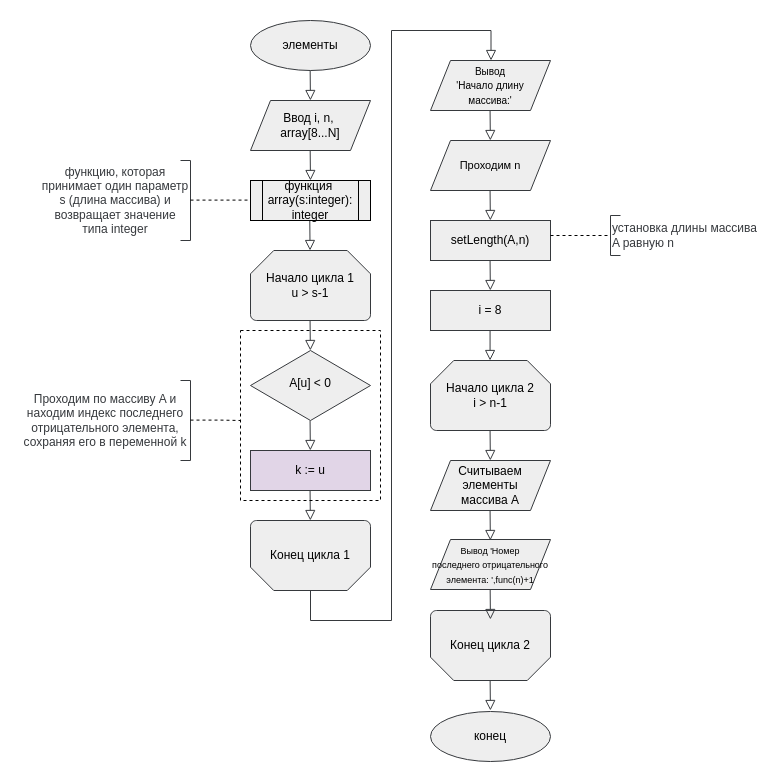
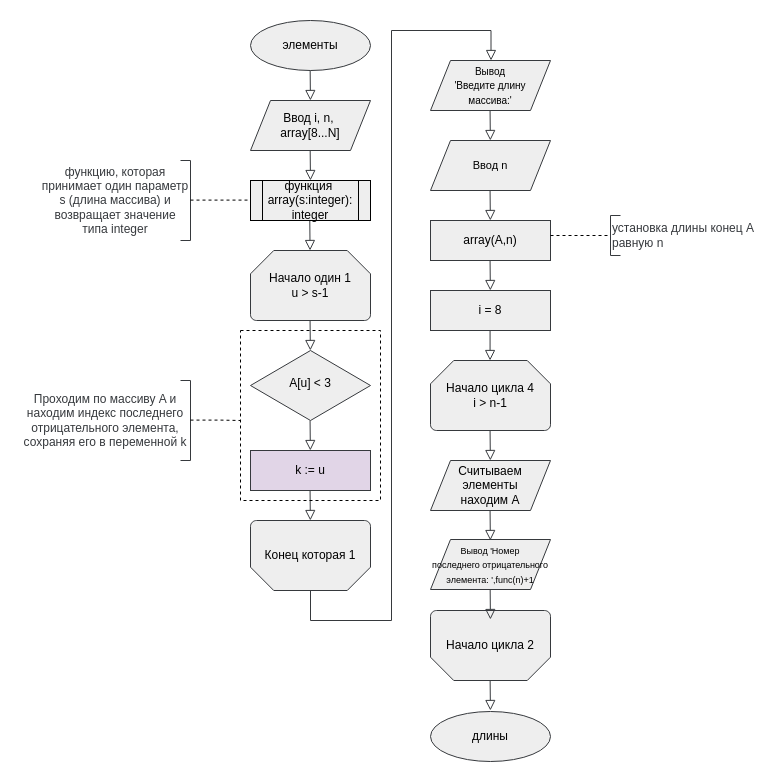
(491, 86) -> (491, 86)
(491, 166) -> (491, 166)
(687, 236) -> (687, 236)
(491, 241) -> (491, 241)
(311, 286) -> (311, 286)
(311, 384) -> (311, 384)
(491, 396) -> (491, 396)
(491, 486) -> (491, 486)
(311, 556) -> (311, 556)
(491, 646) -> (491, 646)
(491, 737) -> (491, 737)
